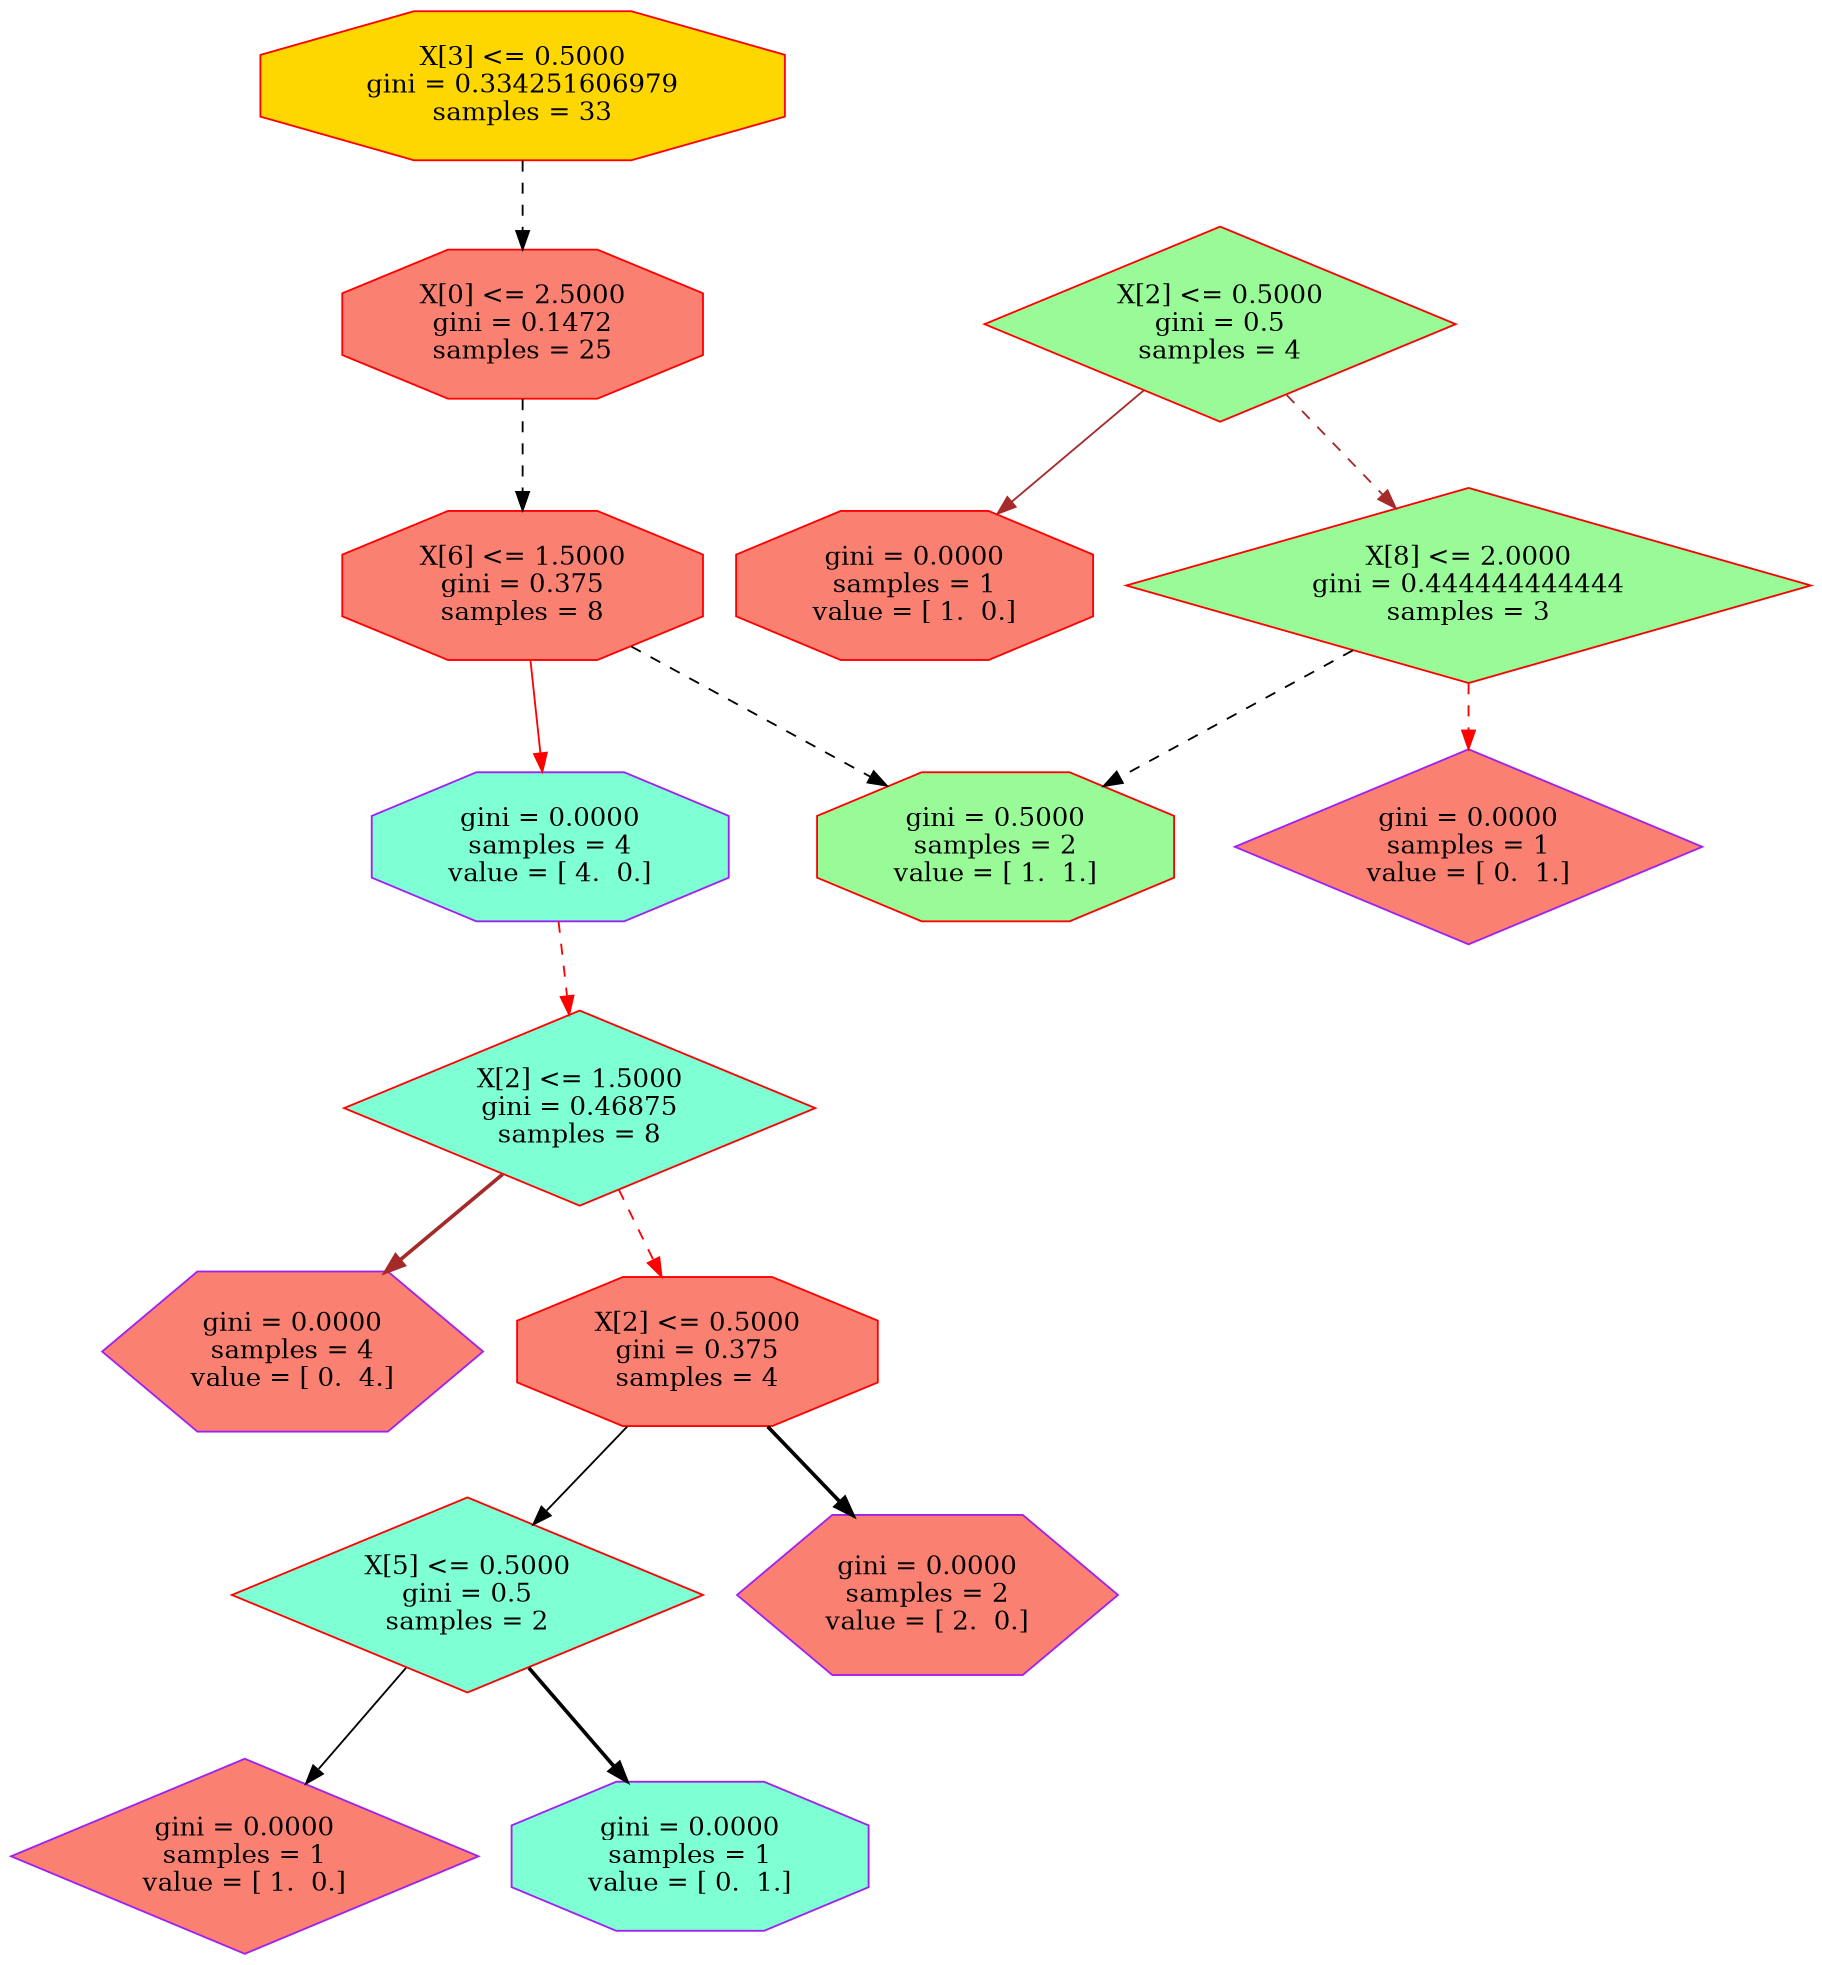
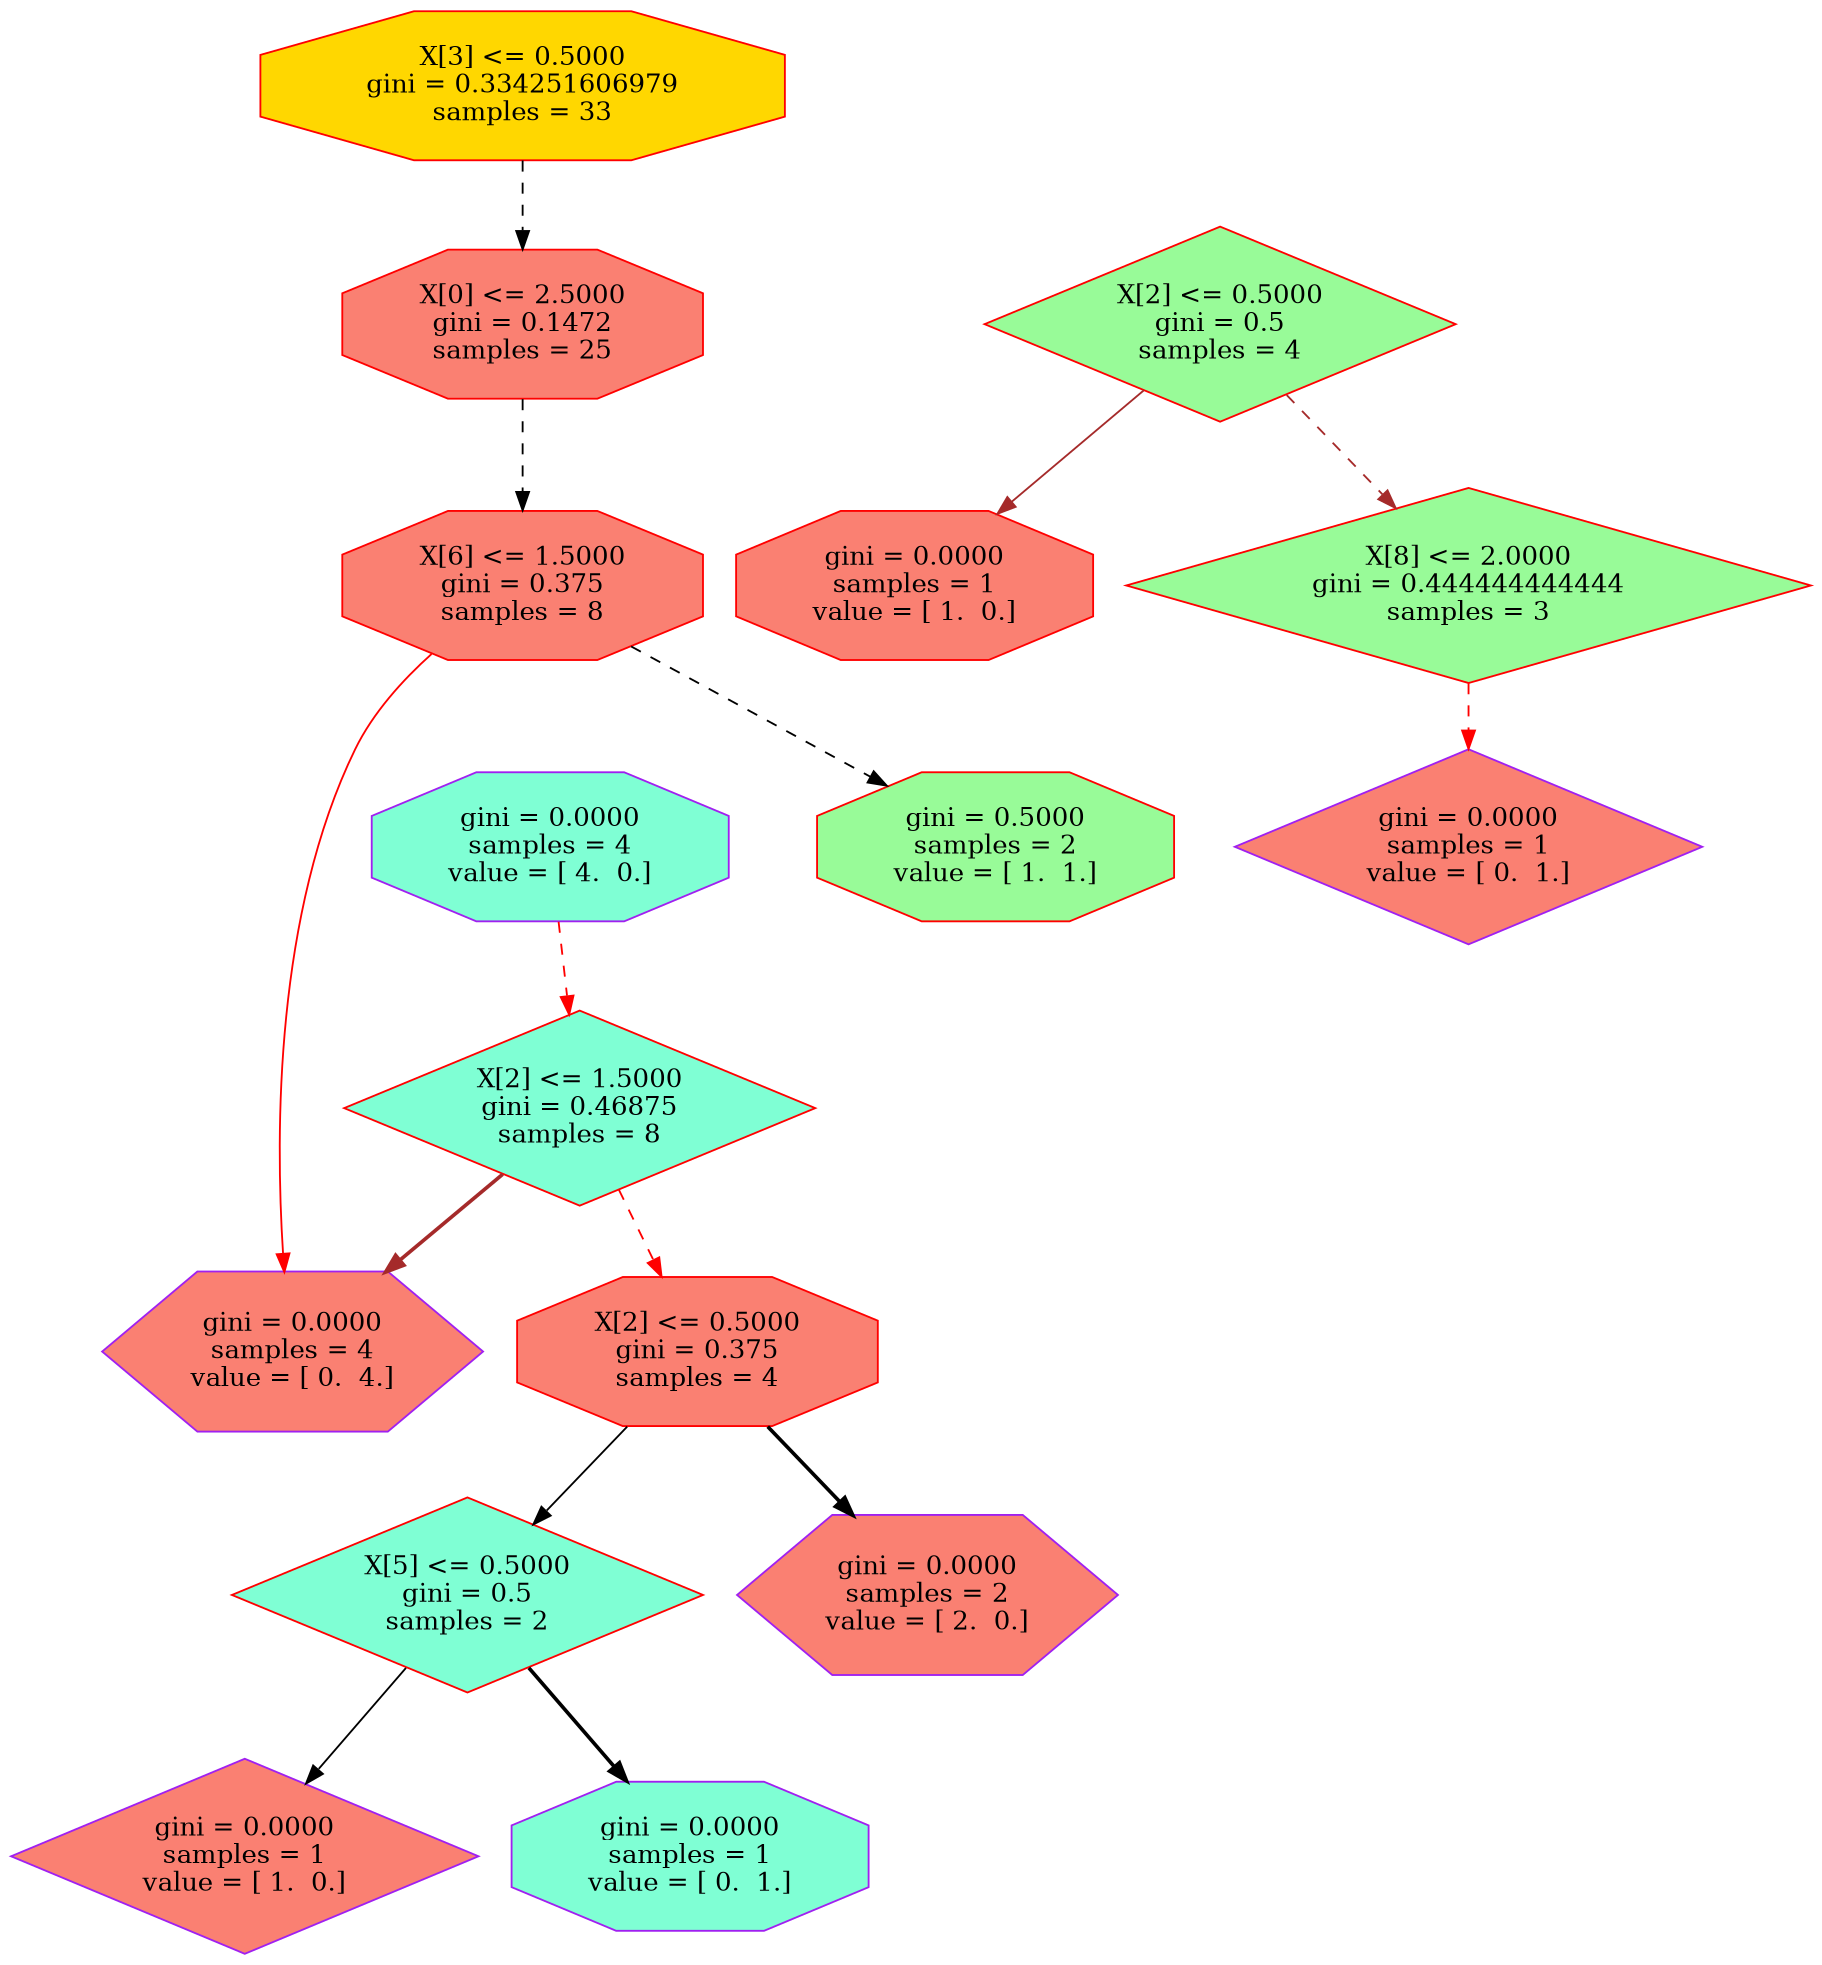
(535, 707) -> (298, 936)
(1237, 714) -> none
